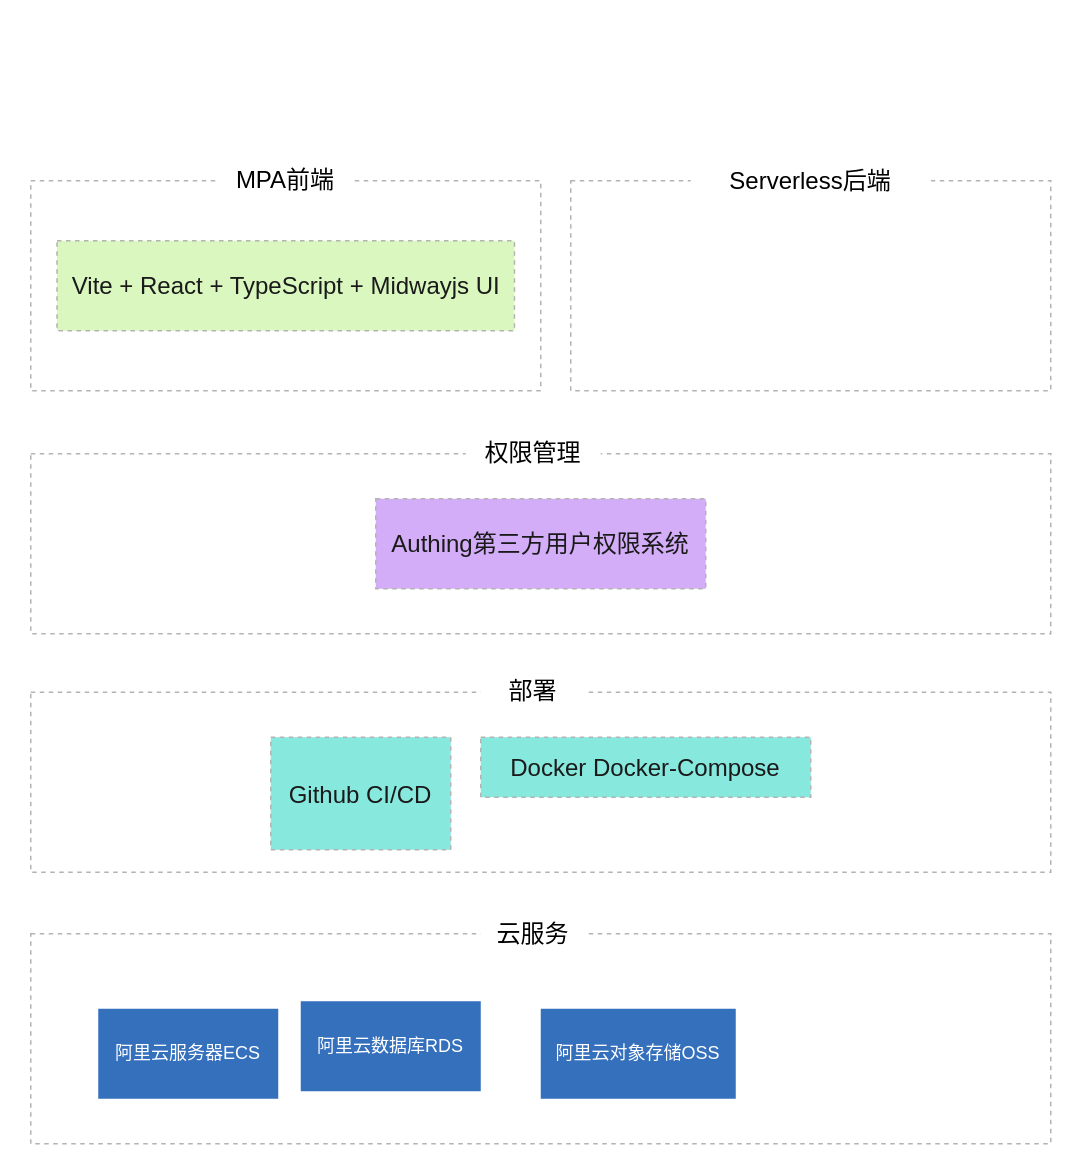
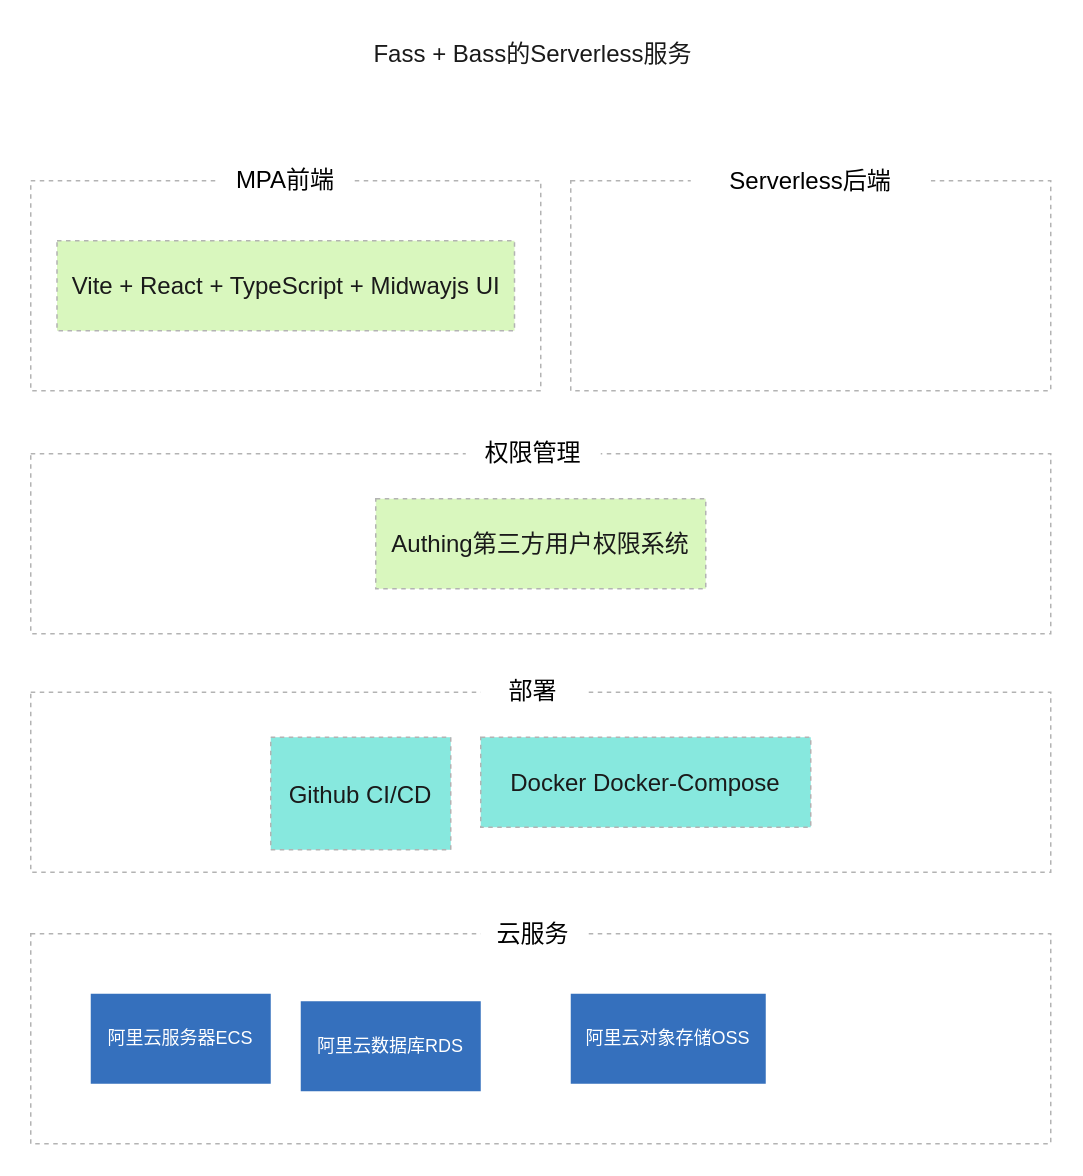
none -> (533, 53)
(541, 544) -> (541, 544)
(646, 767) -> (646, 782)
(188, 1054) -> (181, 1039)
(638, 1054) -> (668, 1039)
